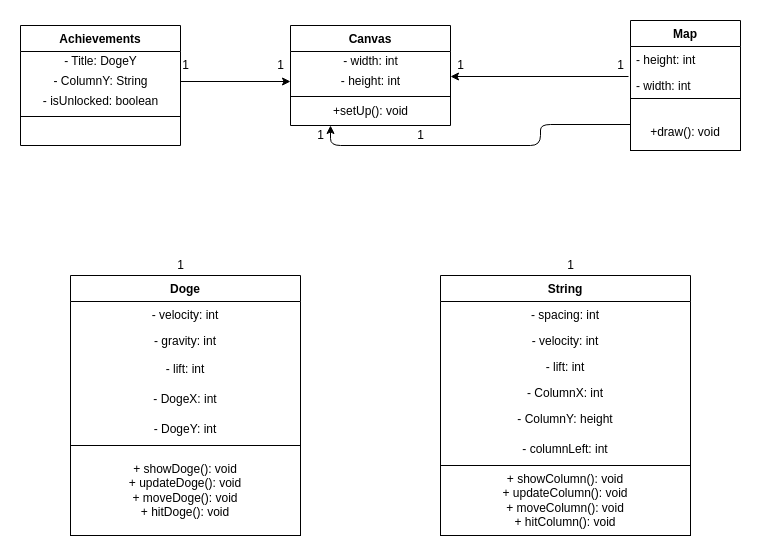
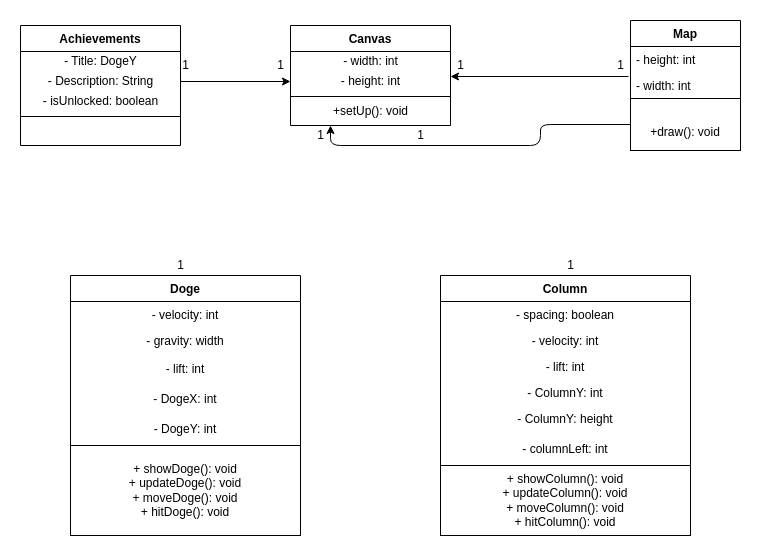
(101, 82) -> (101, 82)
(565, 289) -> (565, 289)
(565, 315) -> (565, 315)
(185, 341) -> (185, 341)
(565, 393) -> (565, 393)
